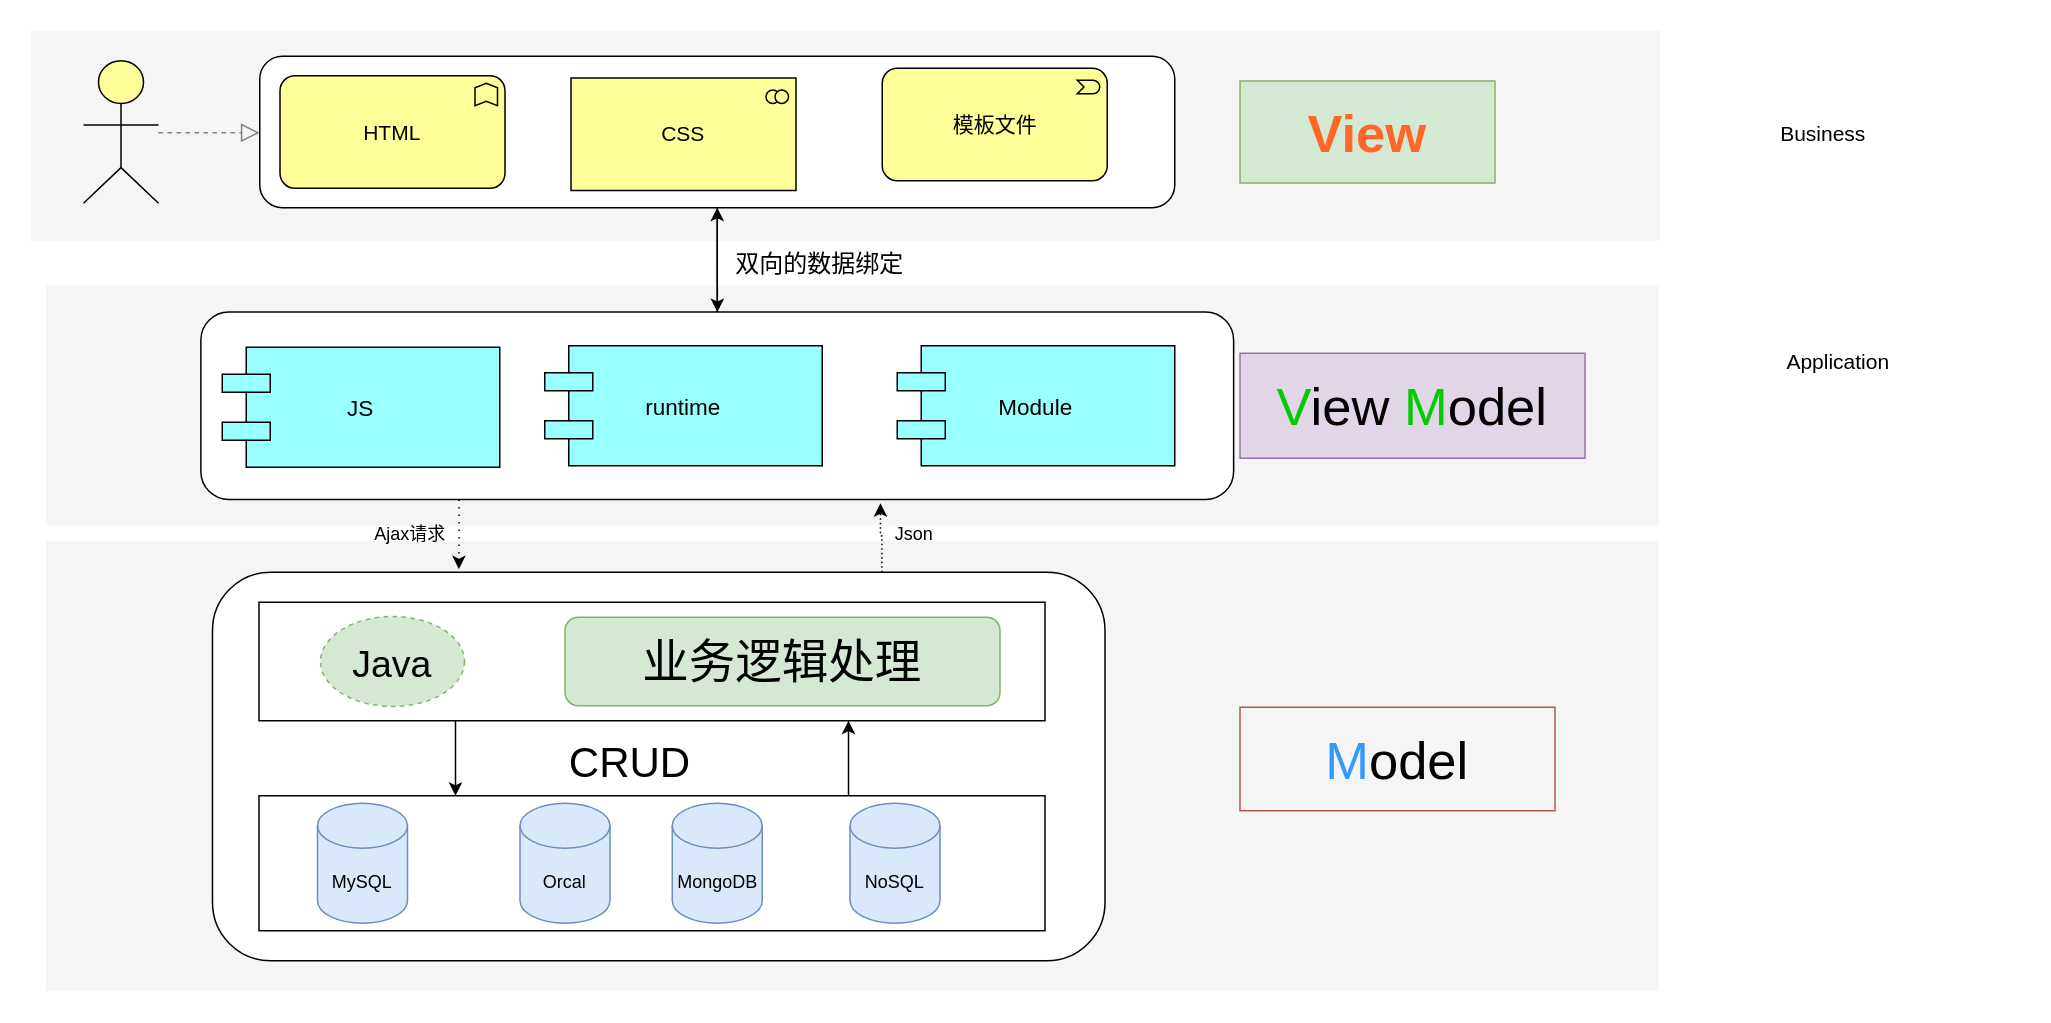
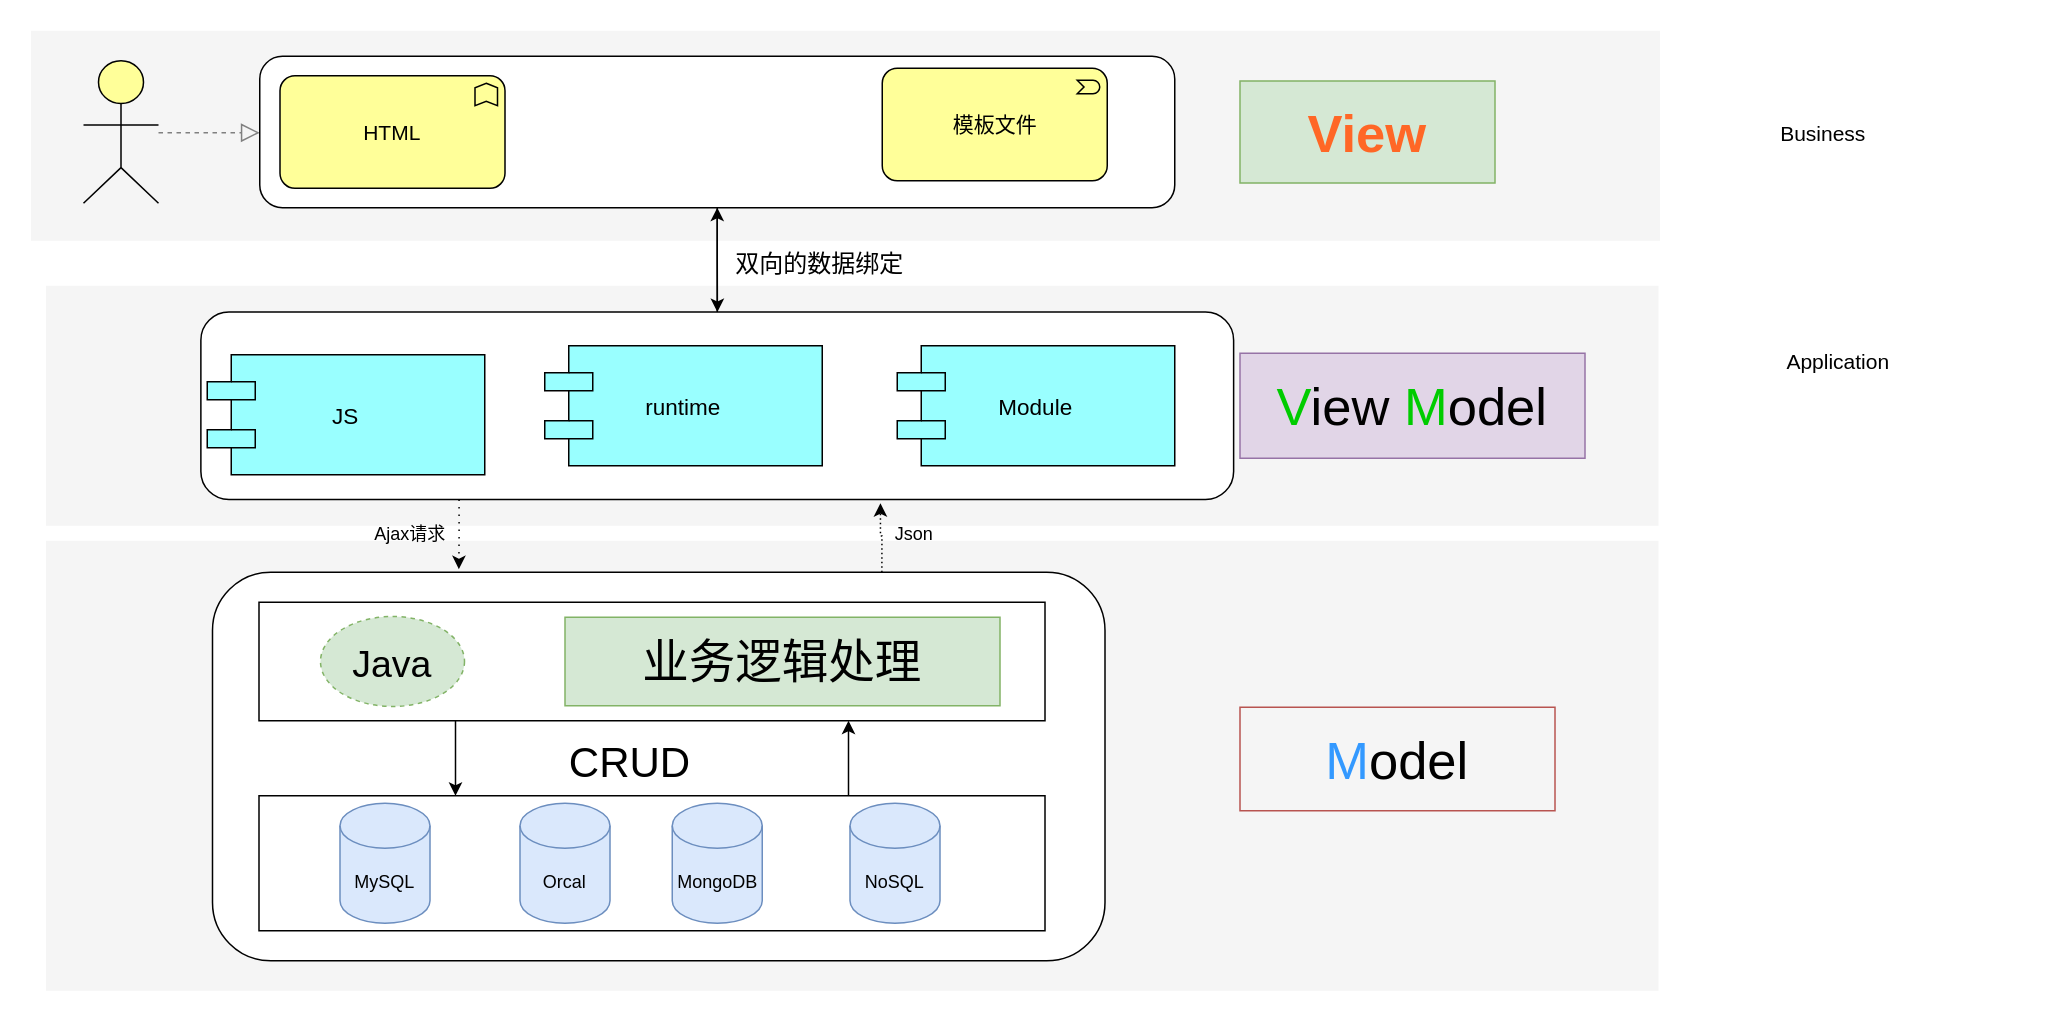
(683, 134) -> none
(361, 407) -> (346, 415)
(782, 662) -> (782, 662)
(362, 863) -> (385, 863)
